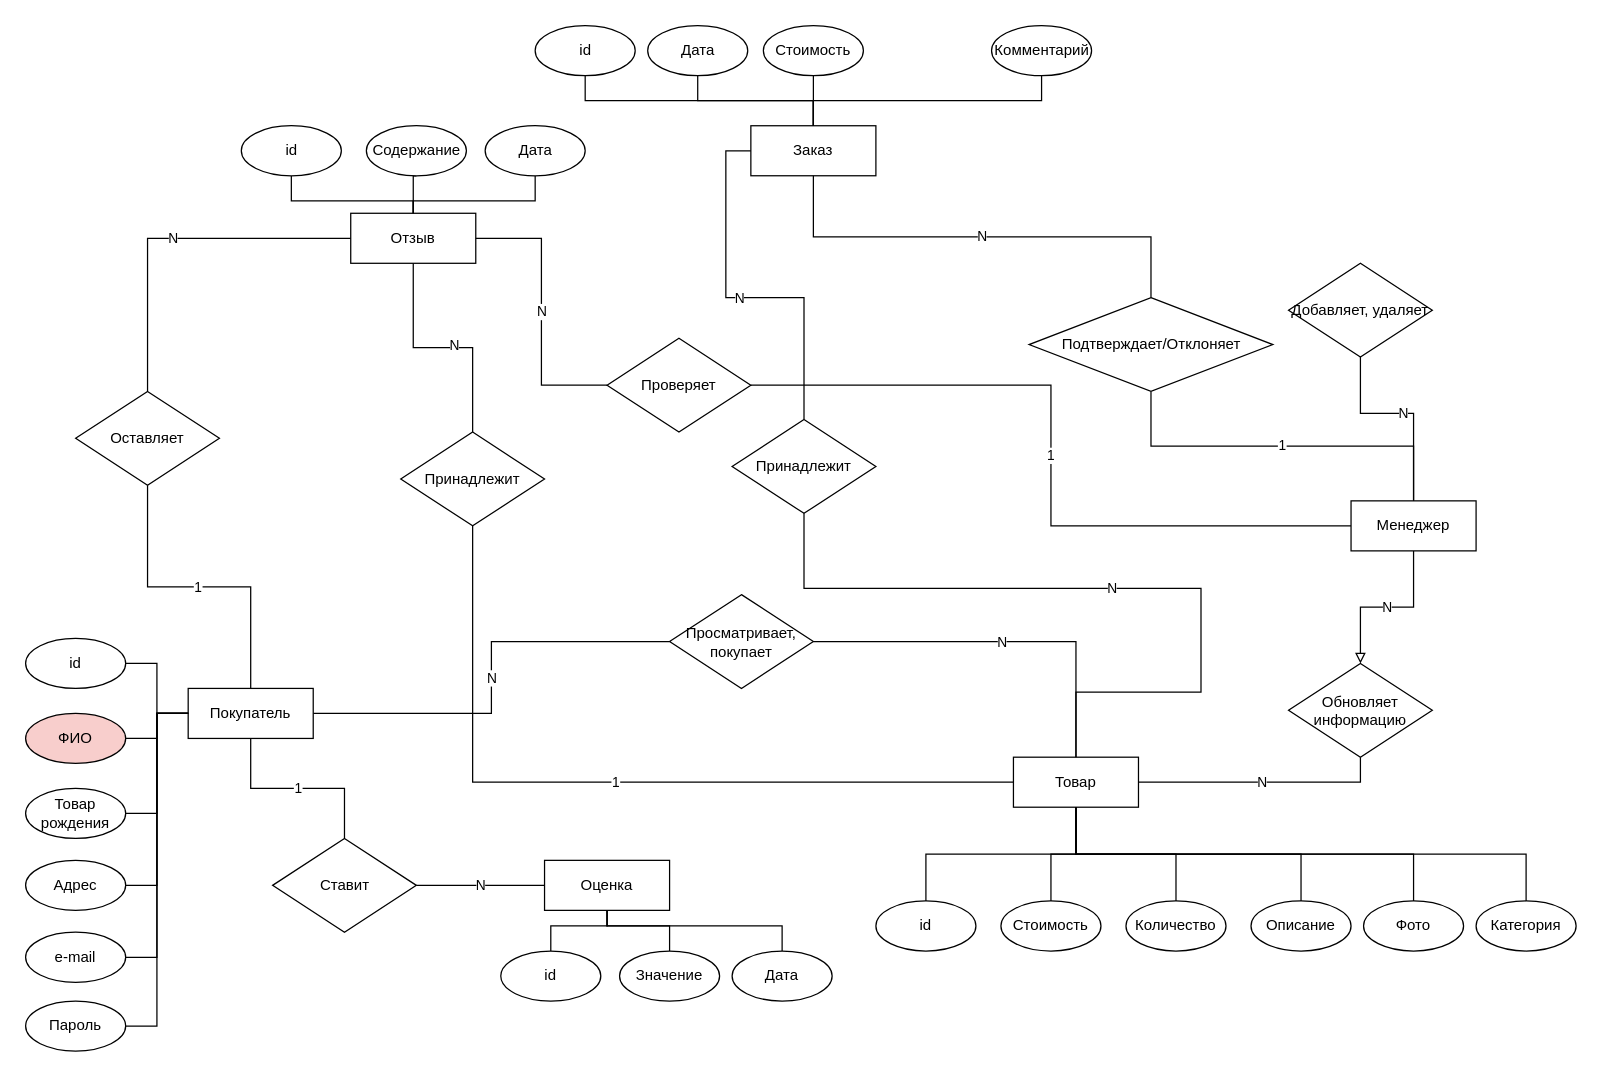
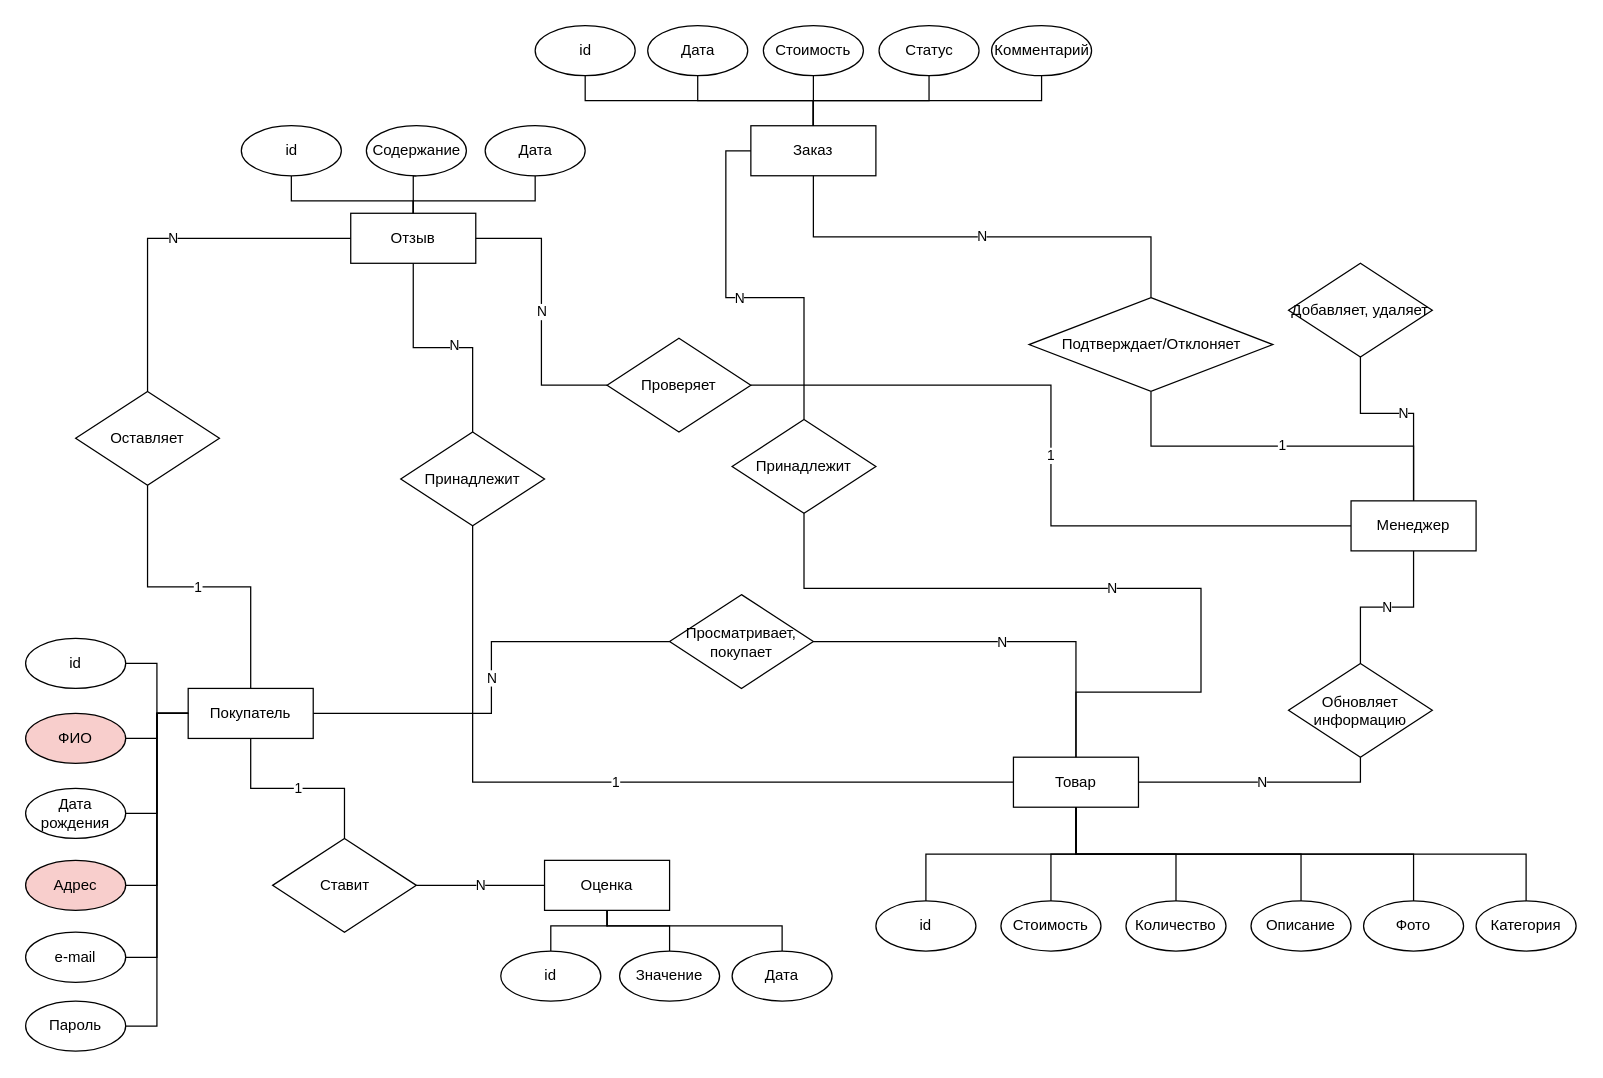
none -> (929, 51)
none -> (929, 86)
(1360, 652) -> (1360, 656)
(76, 813) -> (76, 813)
(76, 885) -> (76, 885)
